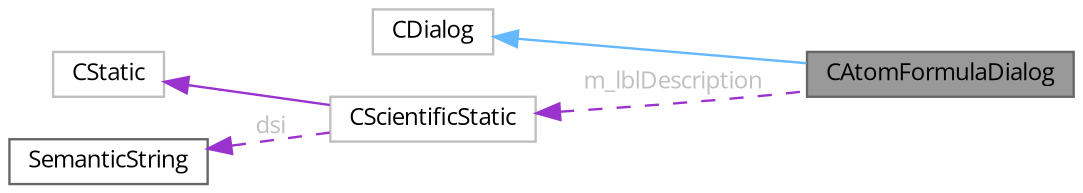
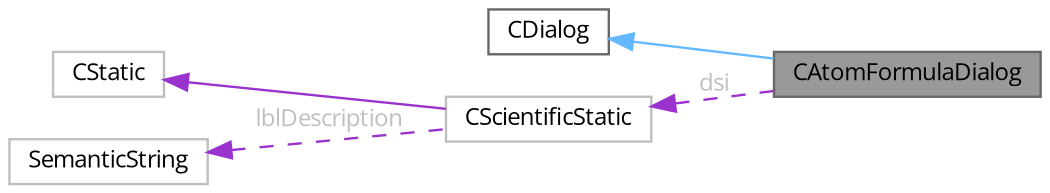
(433, 32) -> (549, 32)
(671, 83) -> (713, 85)
(269, 127) -> (327, 120)
(109, 162) -> (109, 162)
